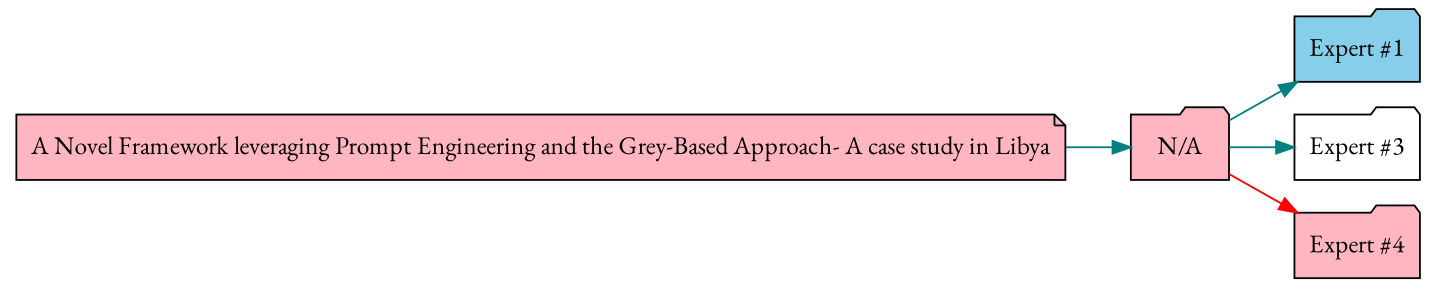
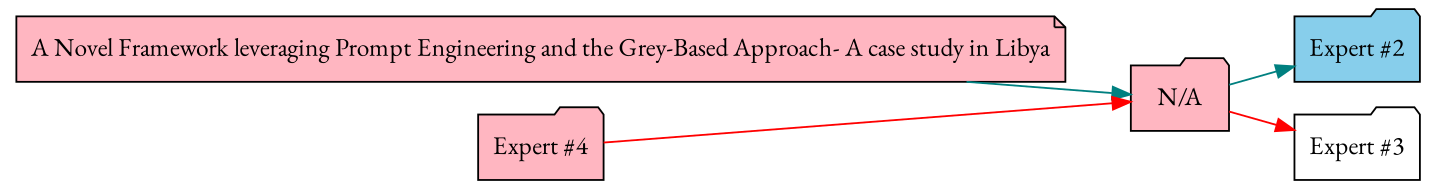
(1357, 49) -> (1357, 49)
(1253, 147) -> (1253, 118)
(1255, 189) -> (858, 123)
